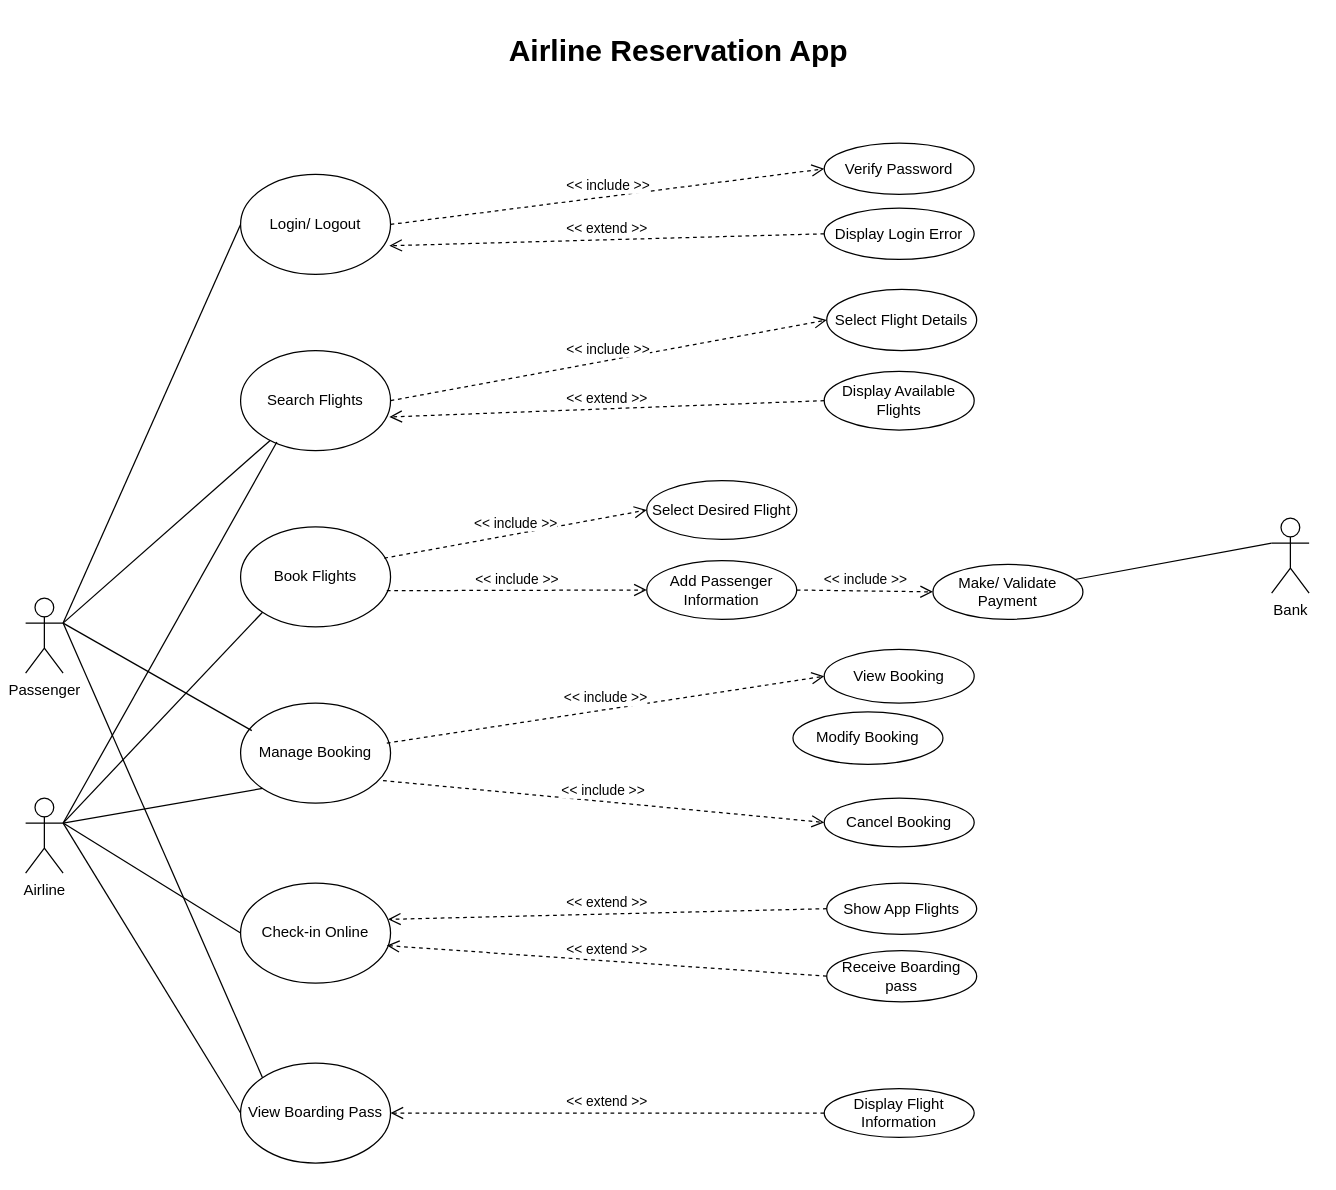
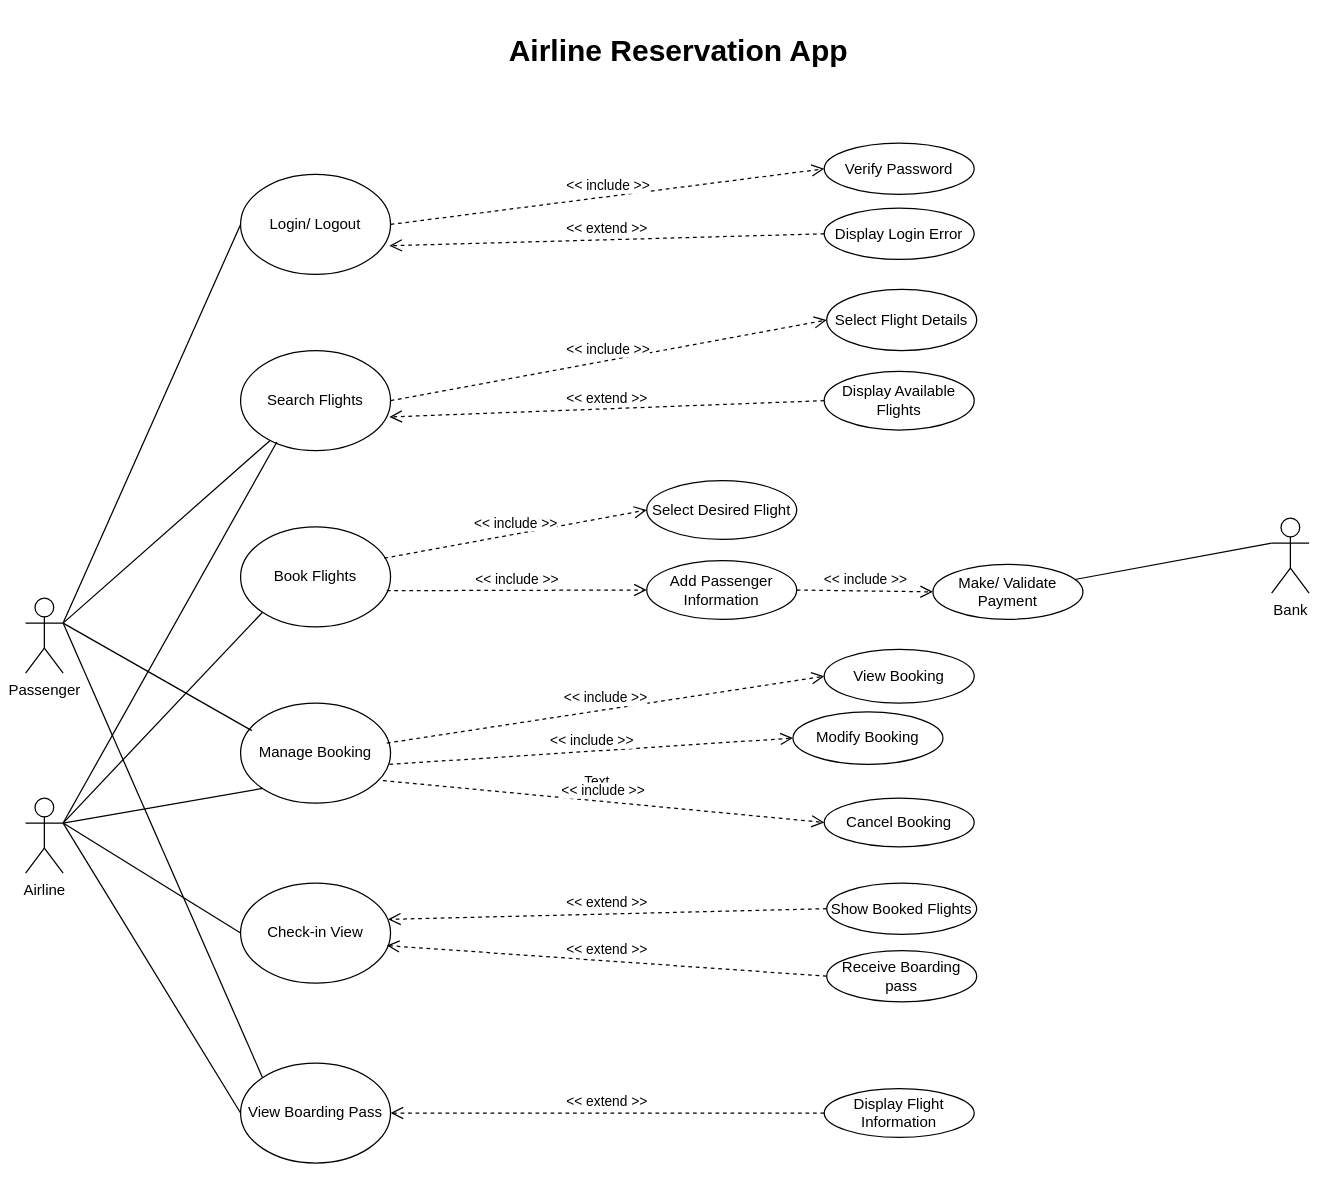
none -> (507, 757)
(902, 909) -> (902, 909)
(316, 933) -> (316, 933)
